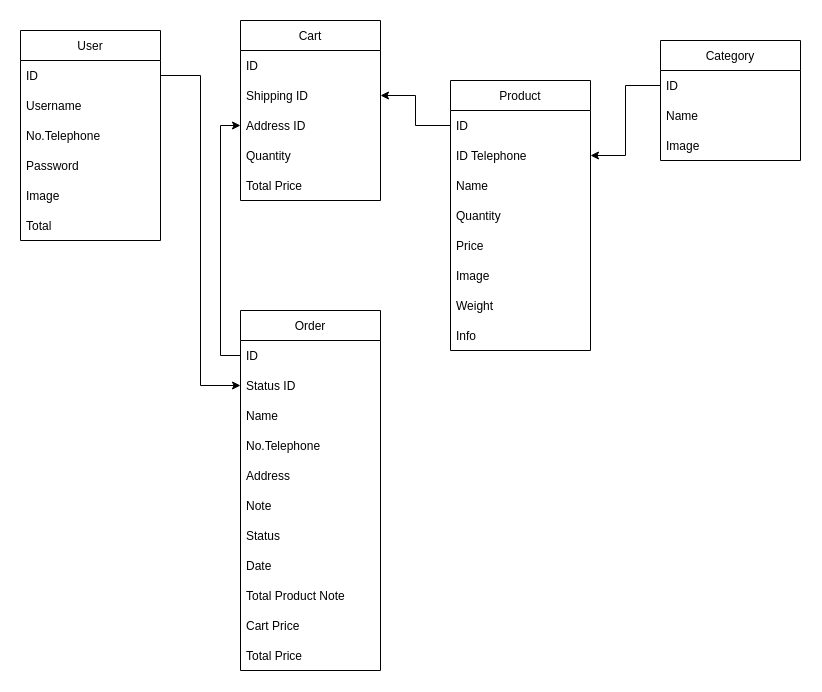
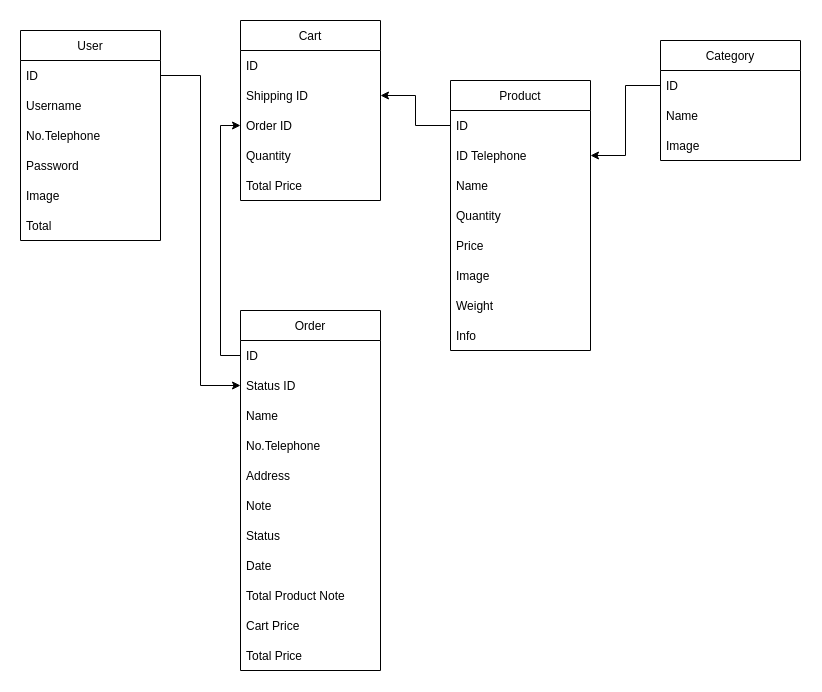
(278, 126) -> (271, 126)
